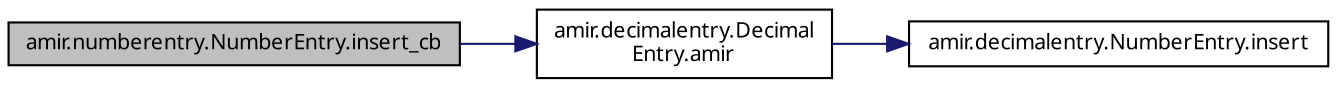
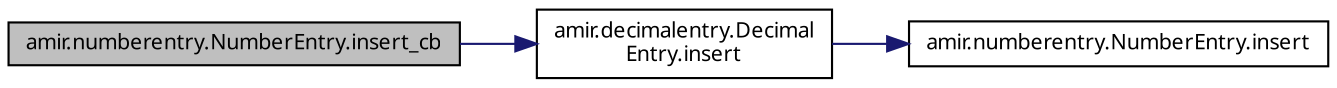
(684, 44) -> (684, 44)
(1119, 44) -> (1119, 44)
